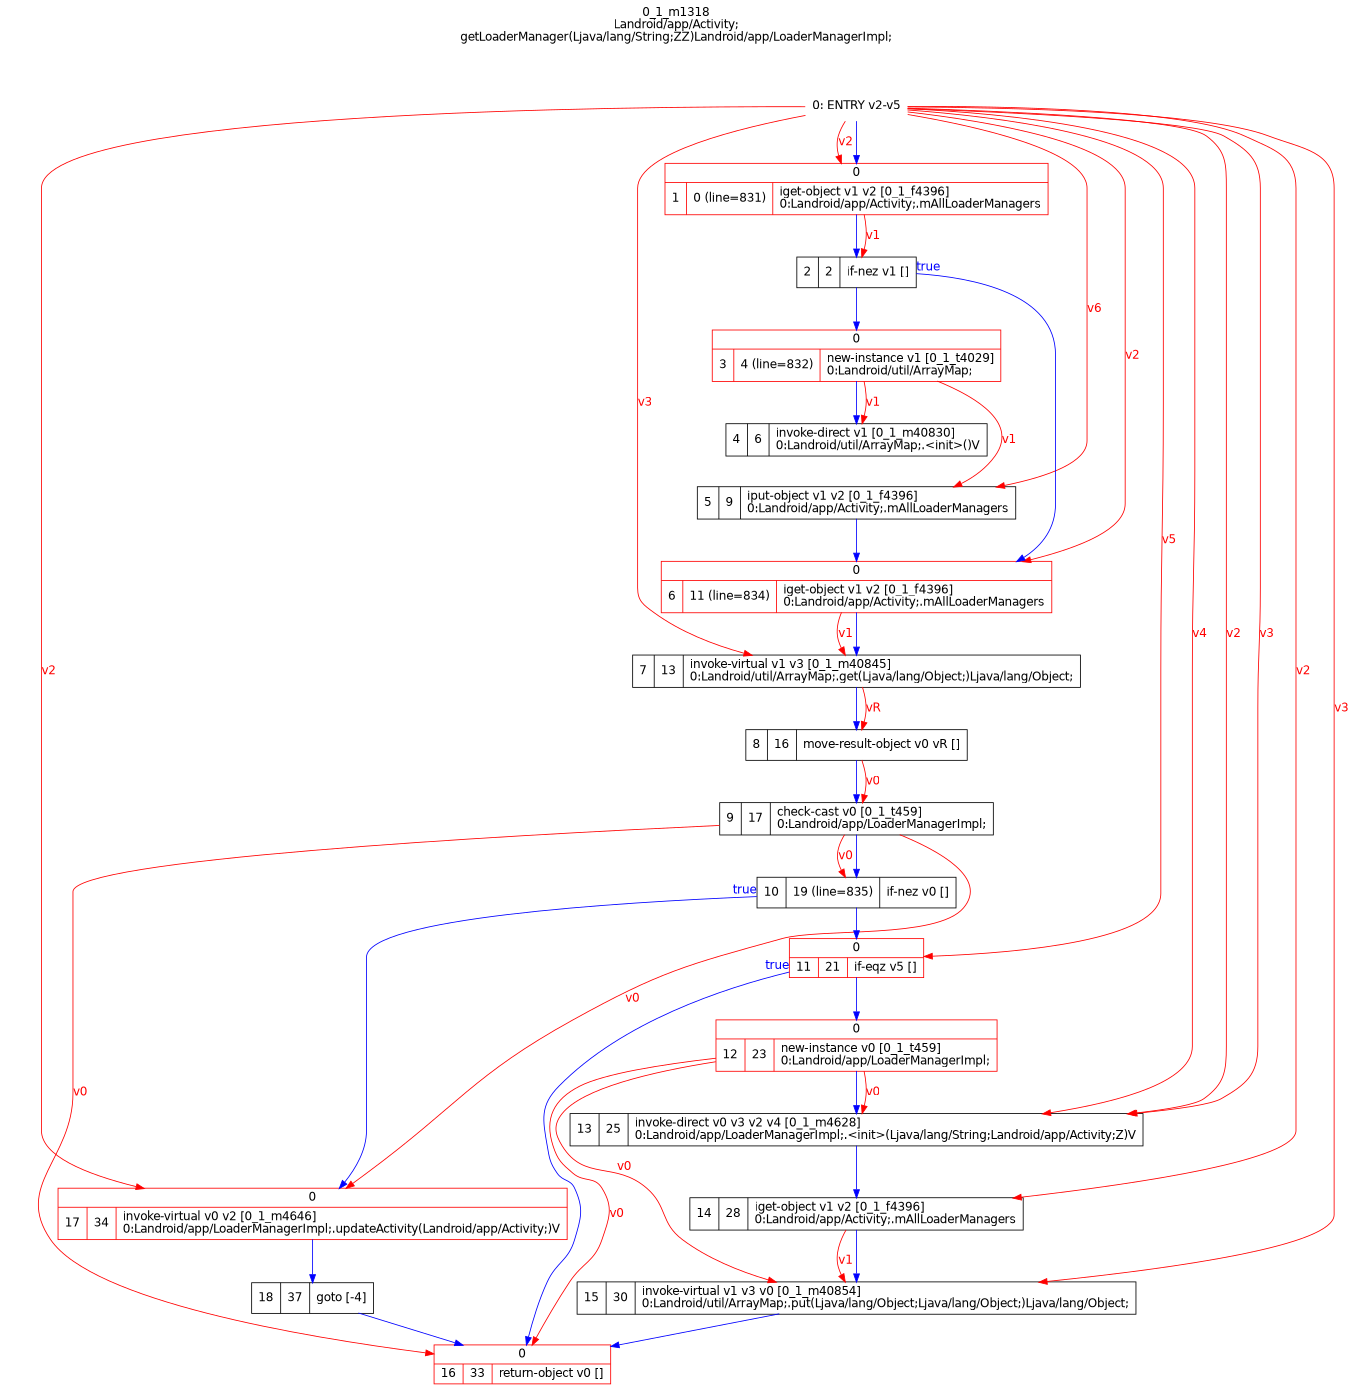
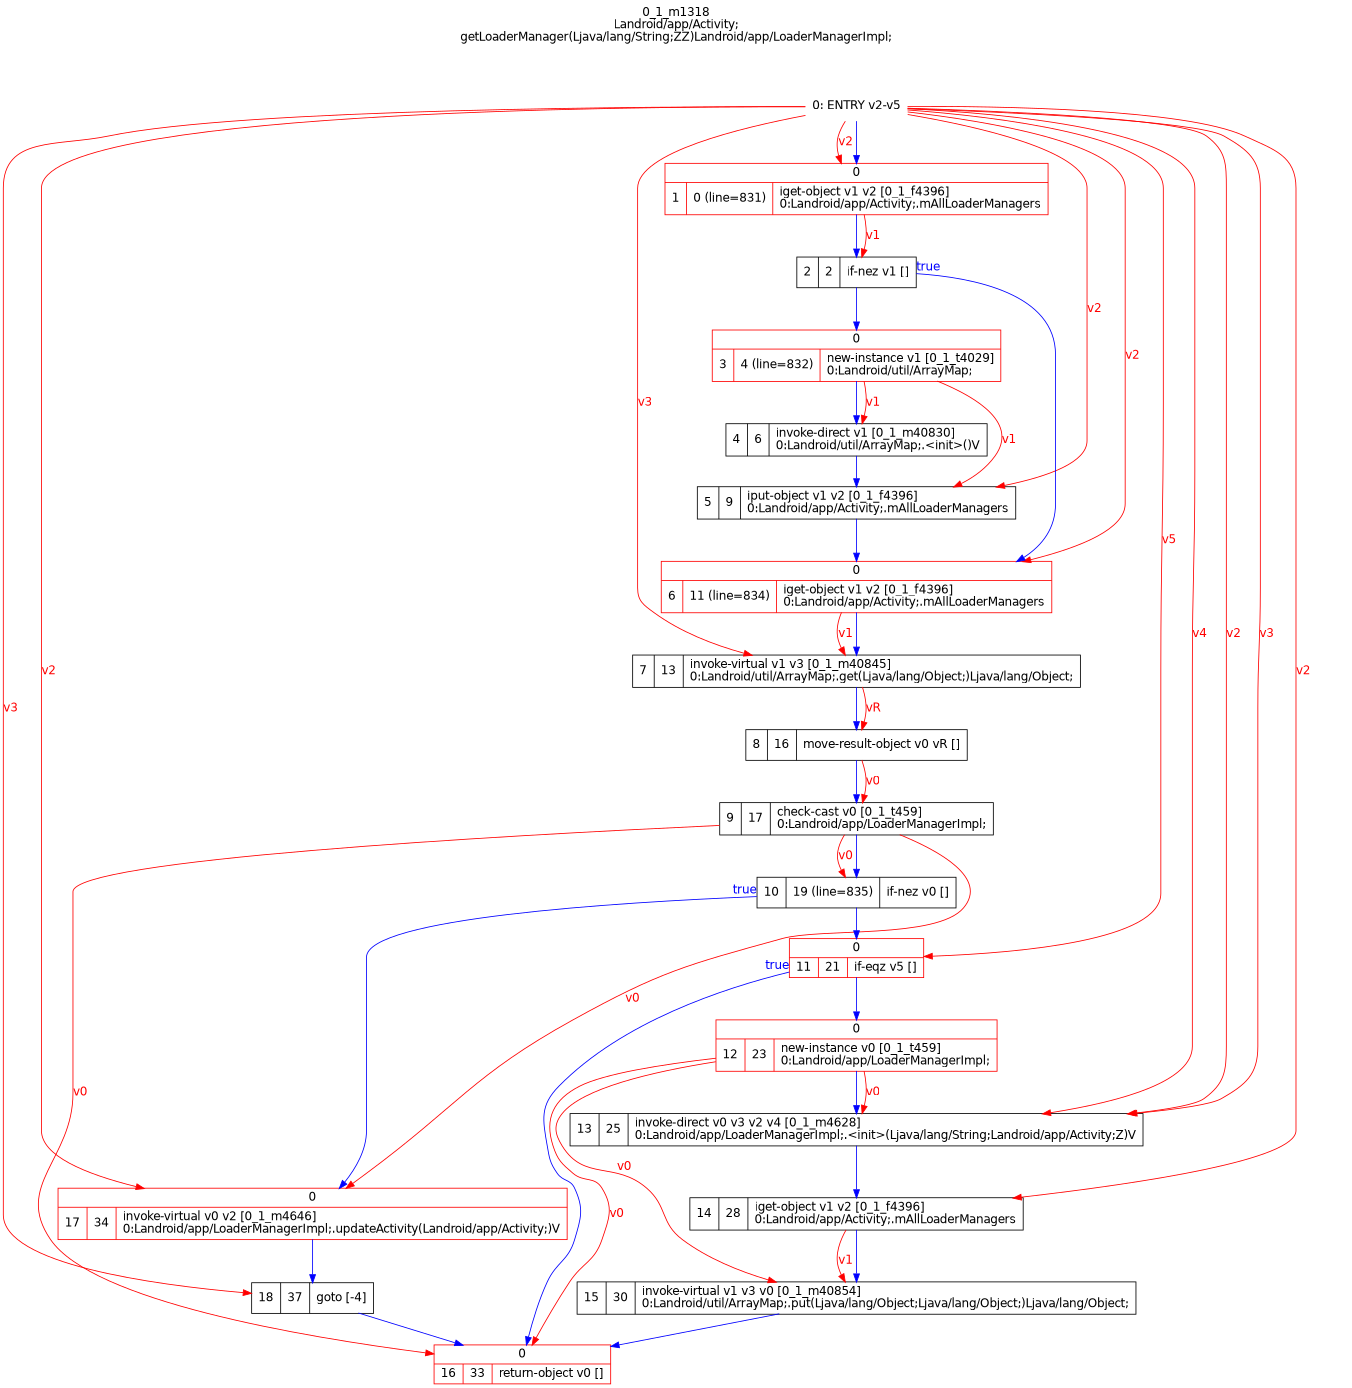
(1094, 309) -> (1094, 309)
none -> (857, 467)
(1334, 624) -> (3, 418)
